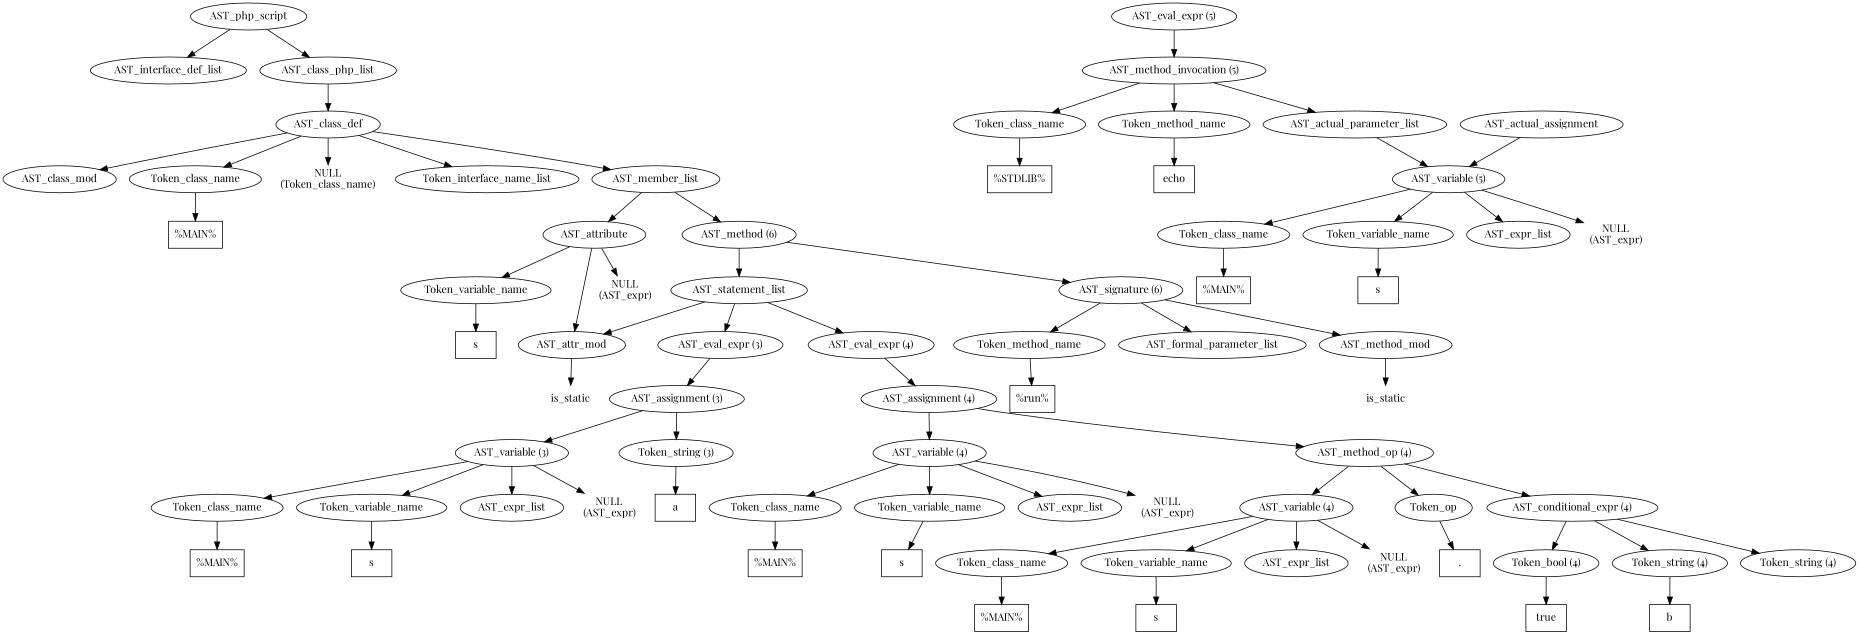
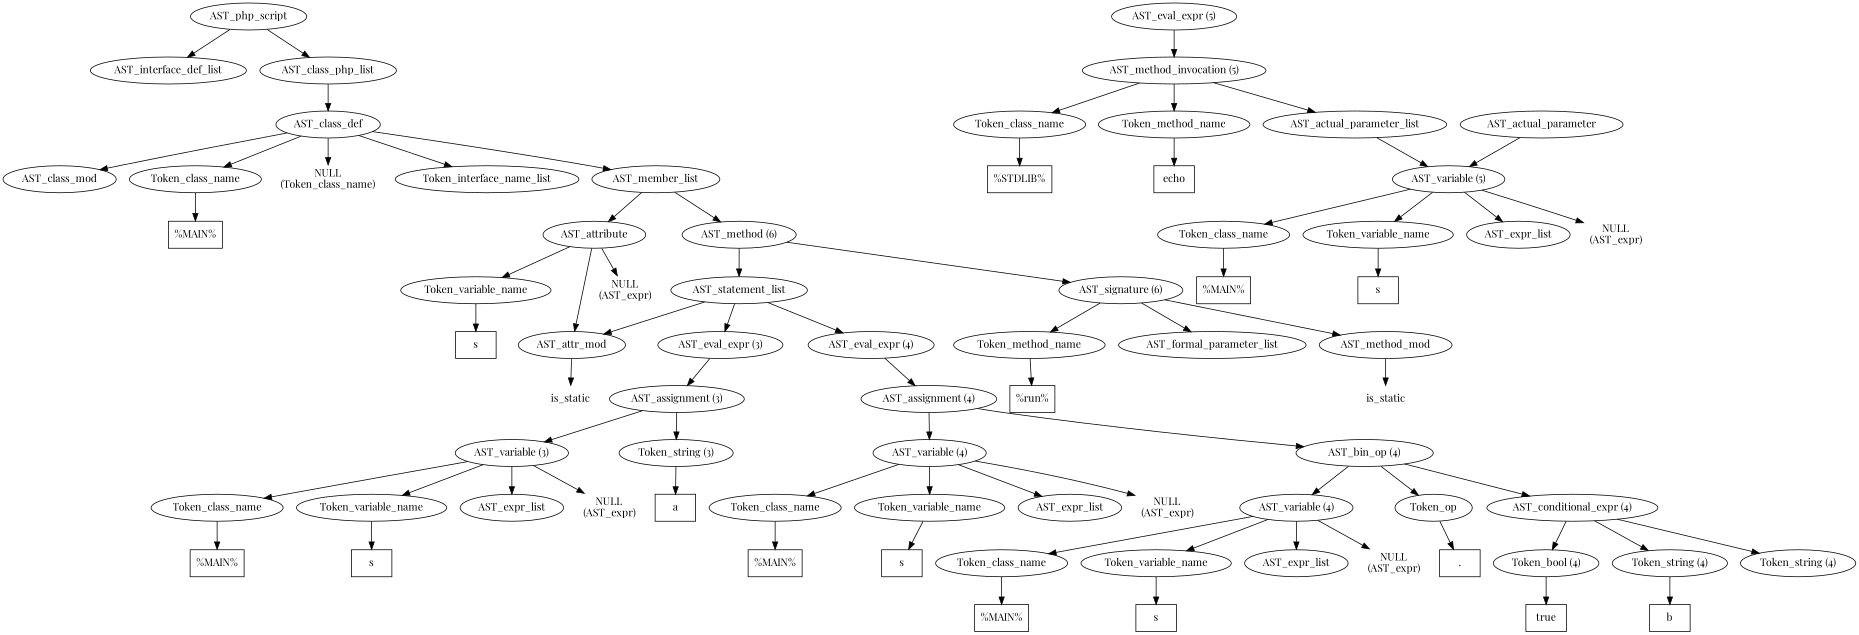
(1542, 124) -> (1542, 124)
(1365, 453) -> (1365, 453)
